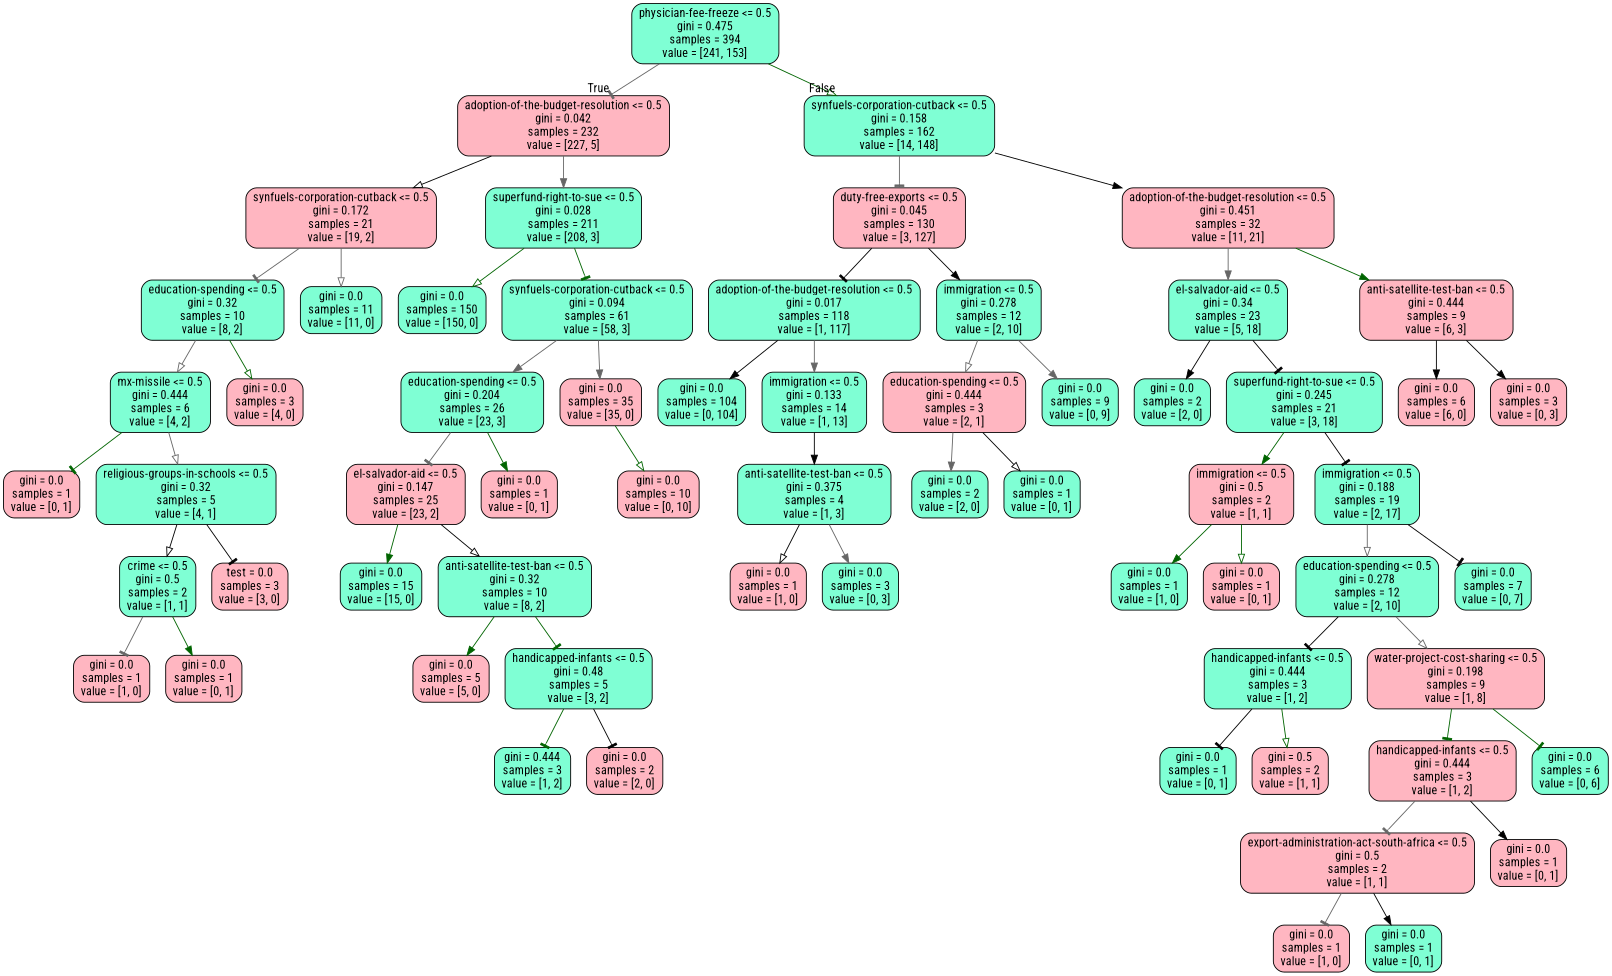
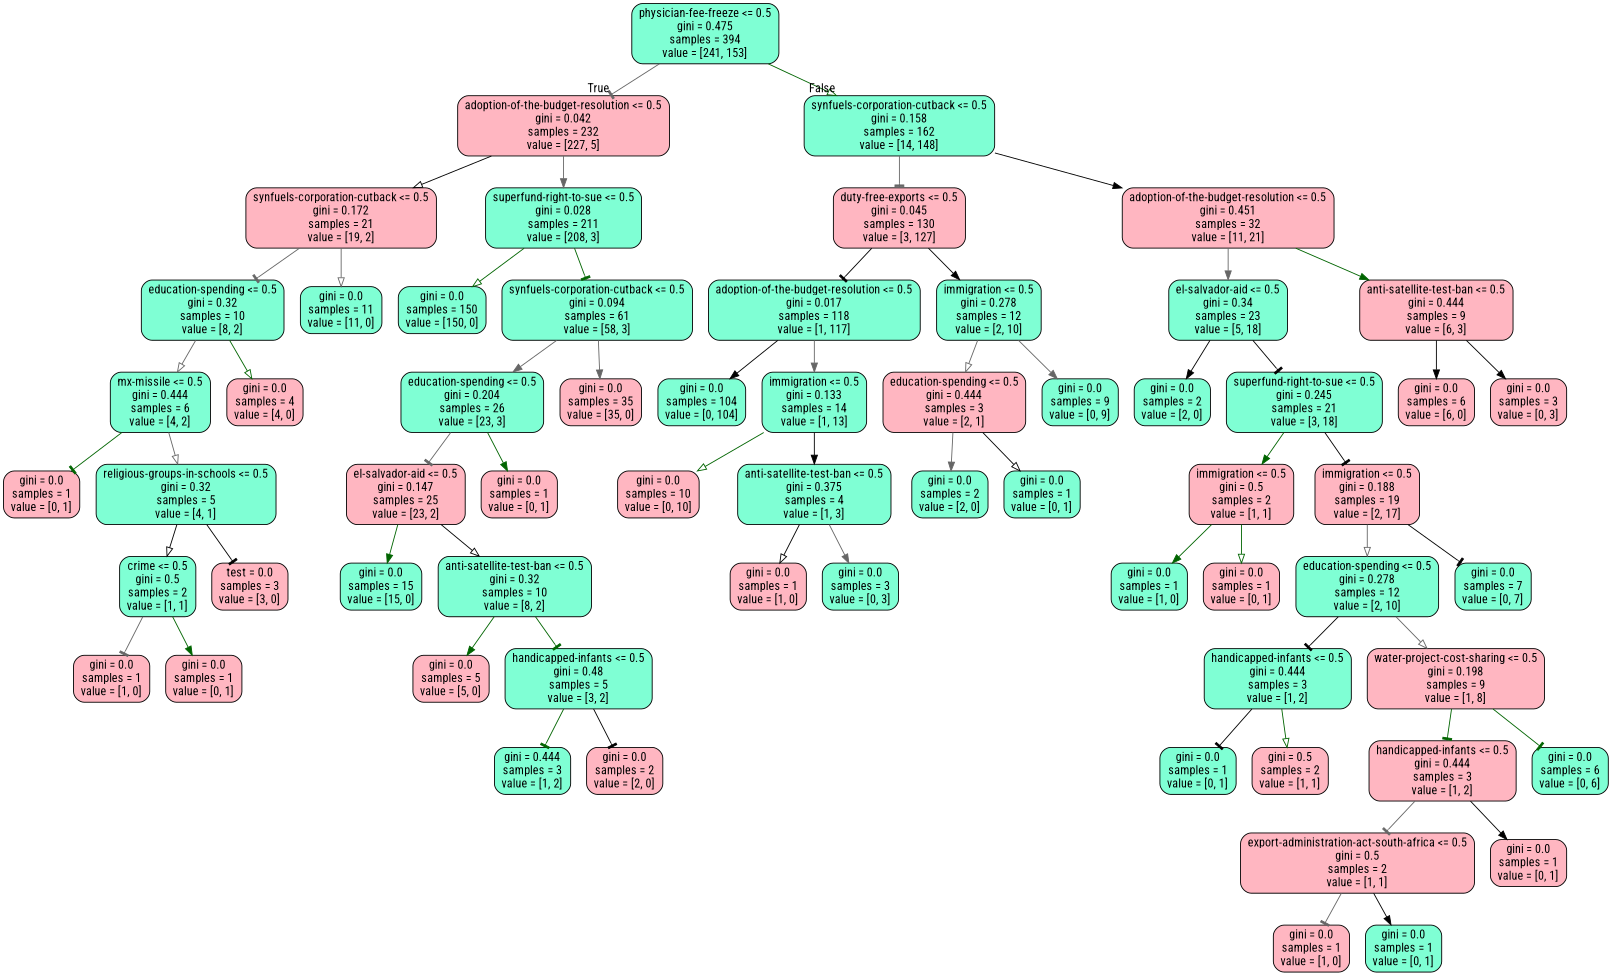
(265, 402) -> (265, 402)
(627, 445) -> (734, 449)
(1367, 494) -> (1367, 494)
